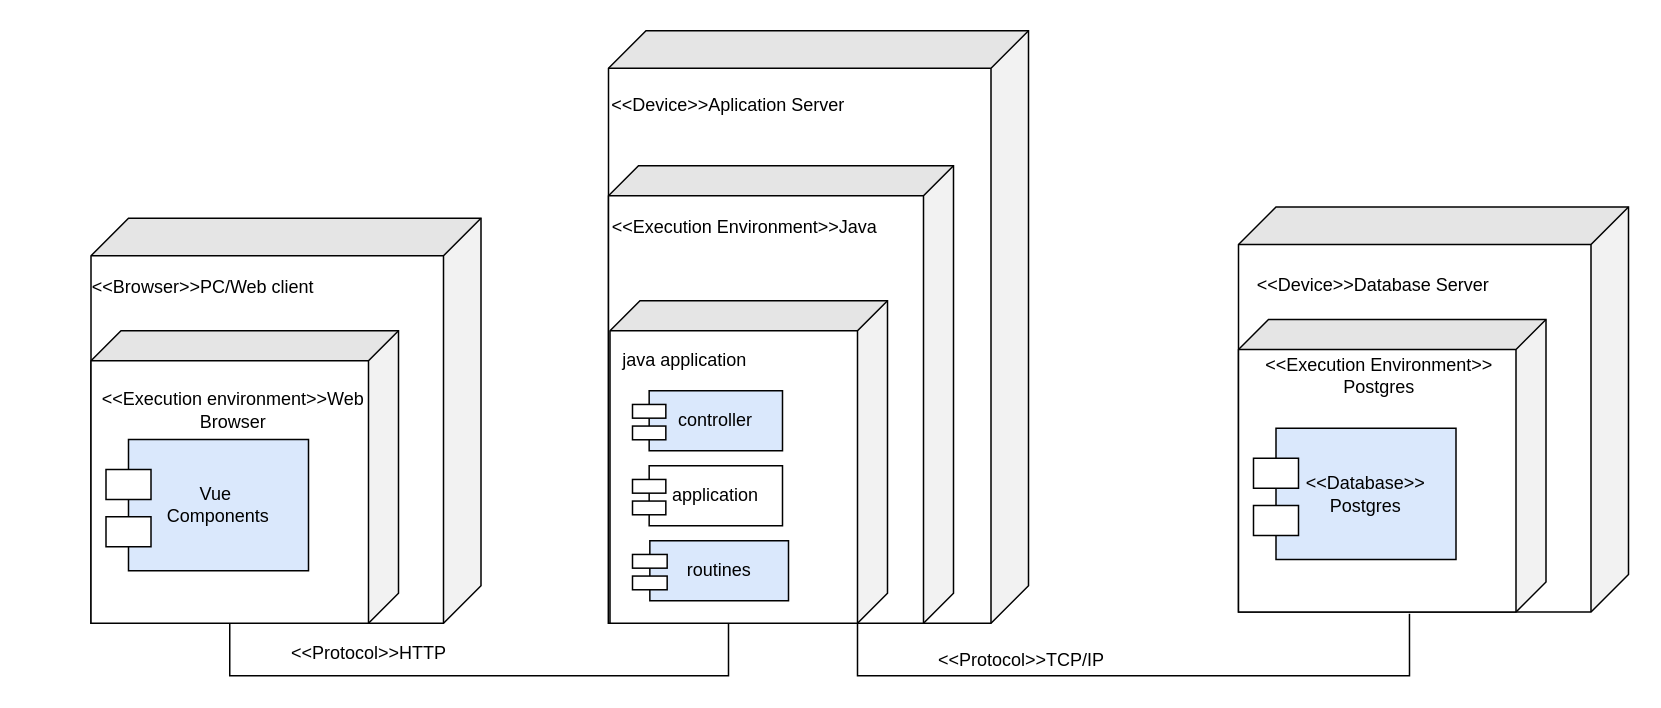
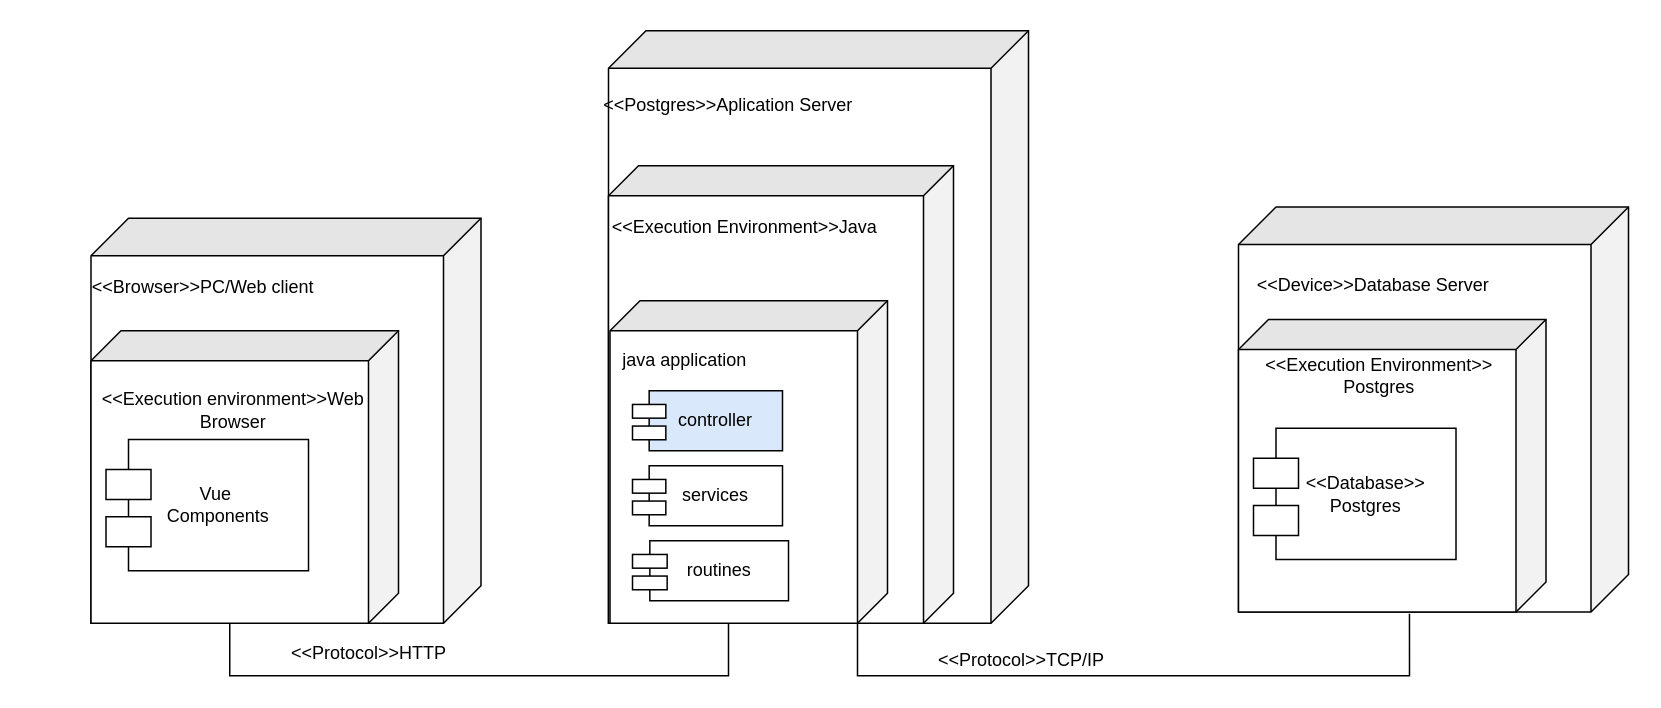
(728, 106) -> (728, 106)
(1366, 494) -> (1366, 494)
(716, 496) -> (716, 496)
(218, 505) -> (218, 505)
(719, 571) -> (719, 571)
